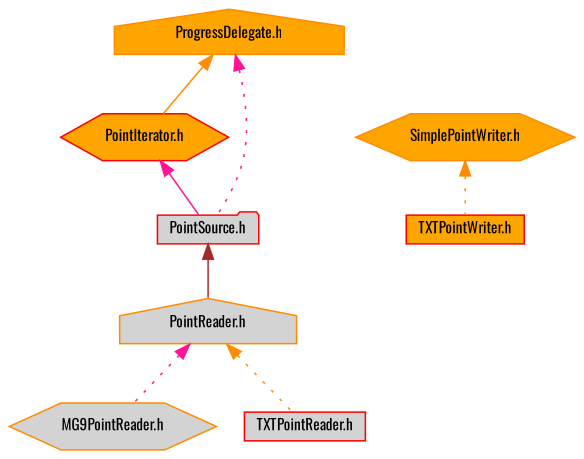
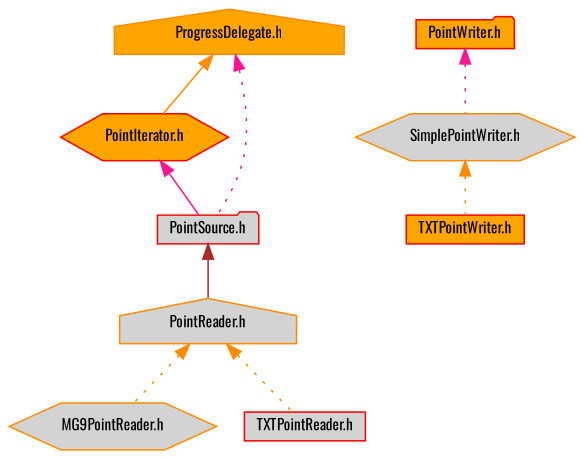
none -> (465, 34)
(465, 137) -> (465, 137)
(156, 379) -> (156, 379)
